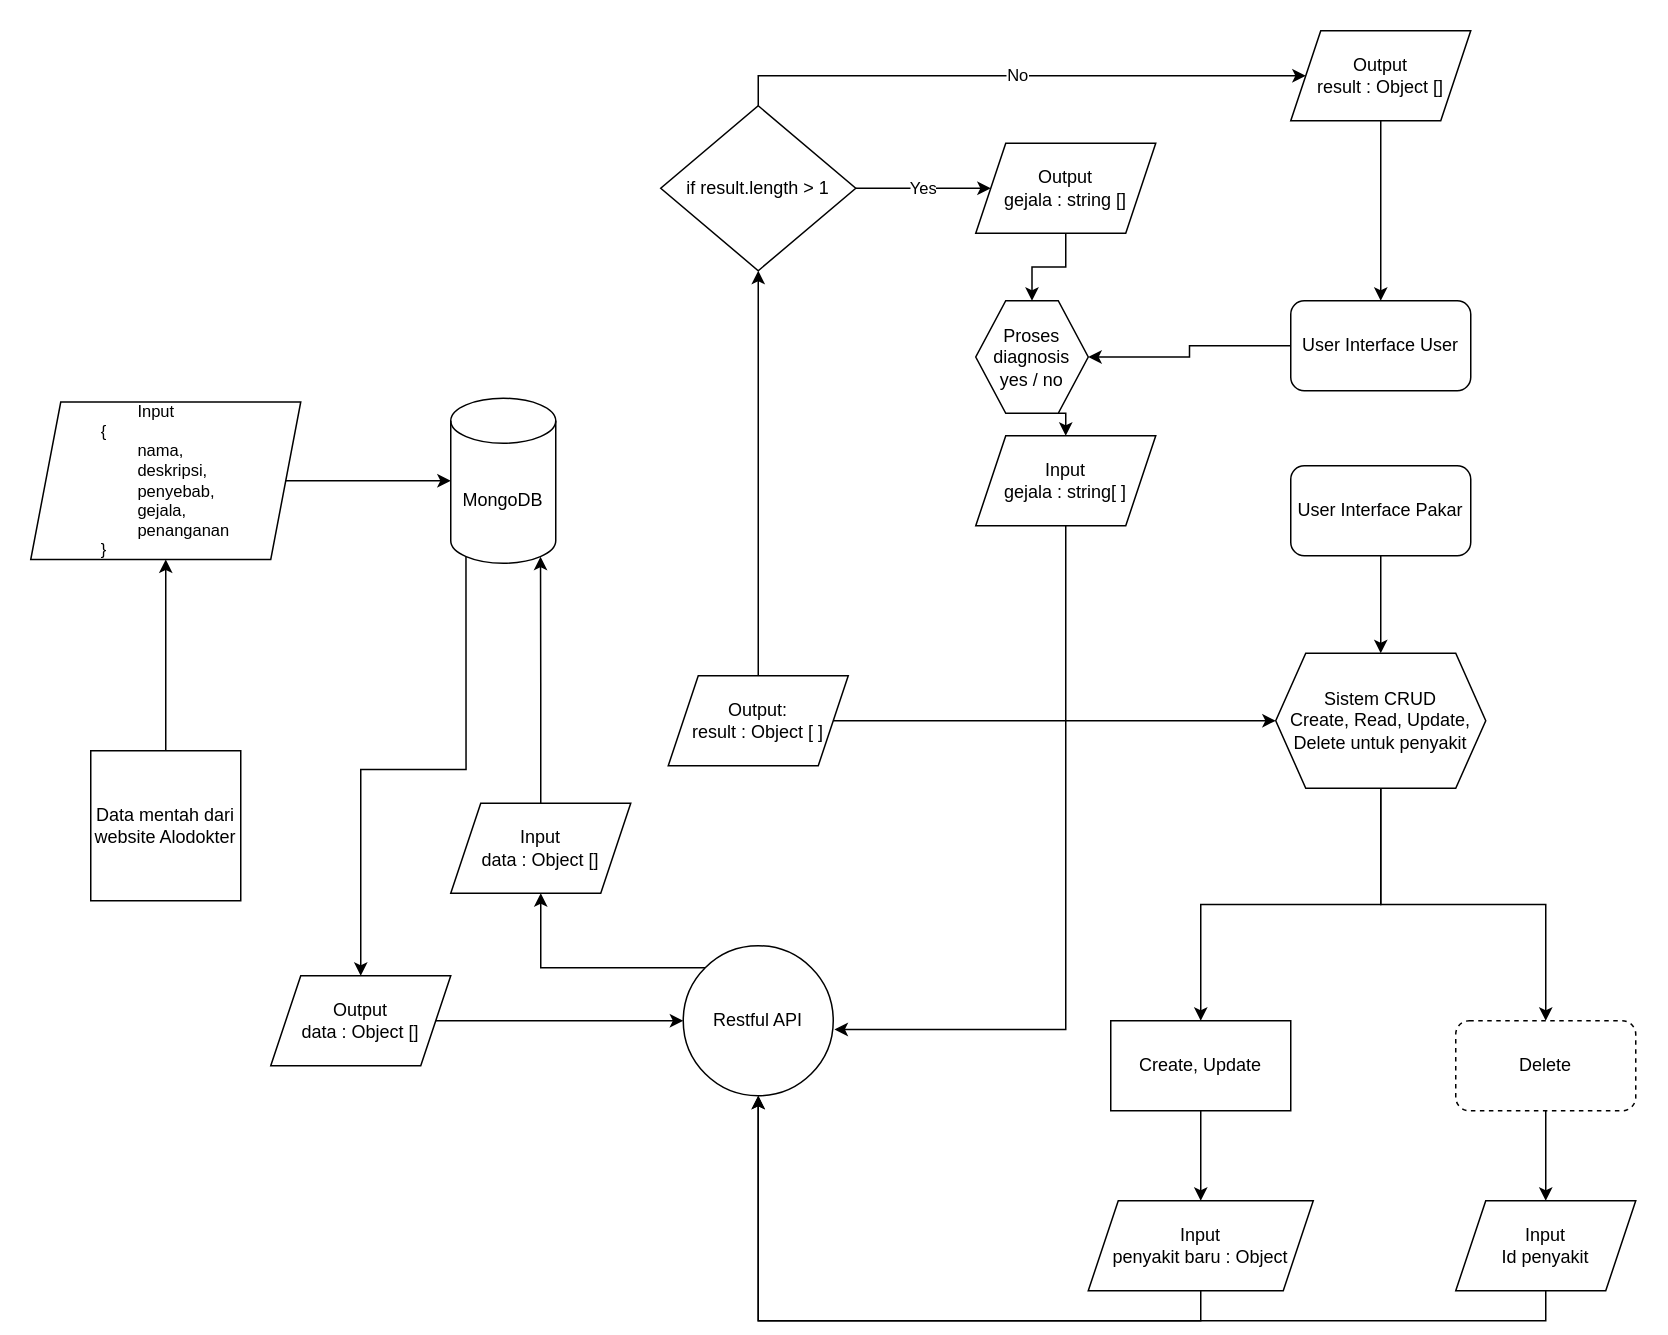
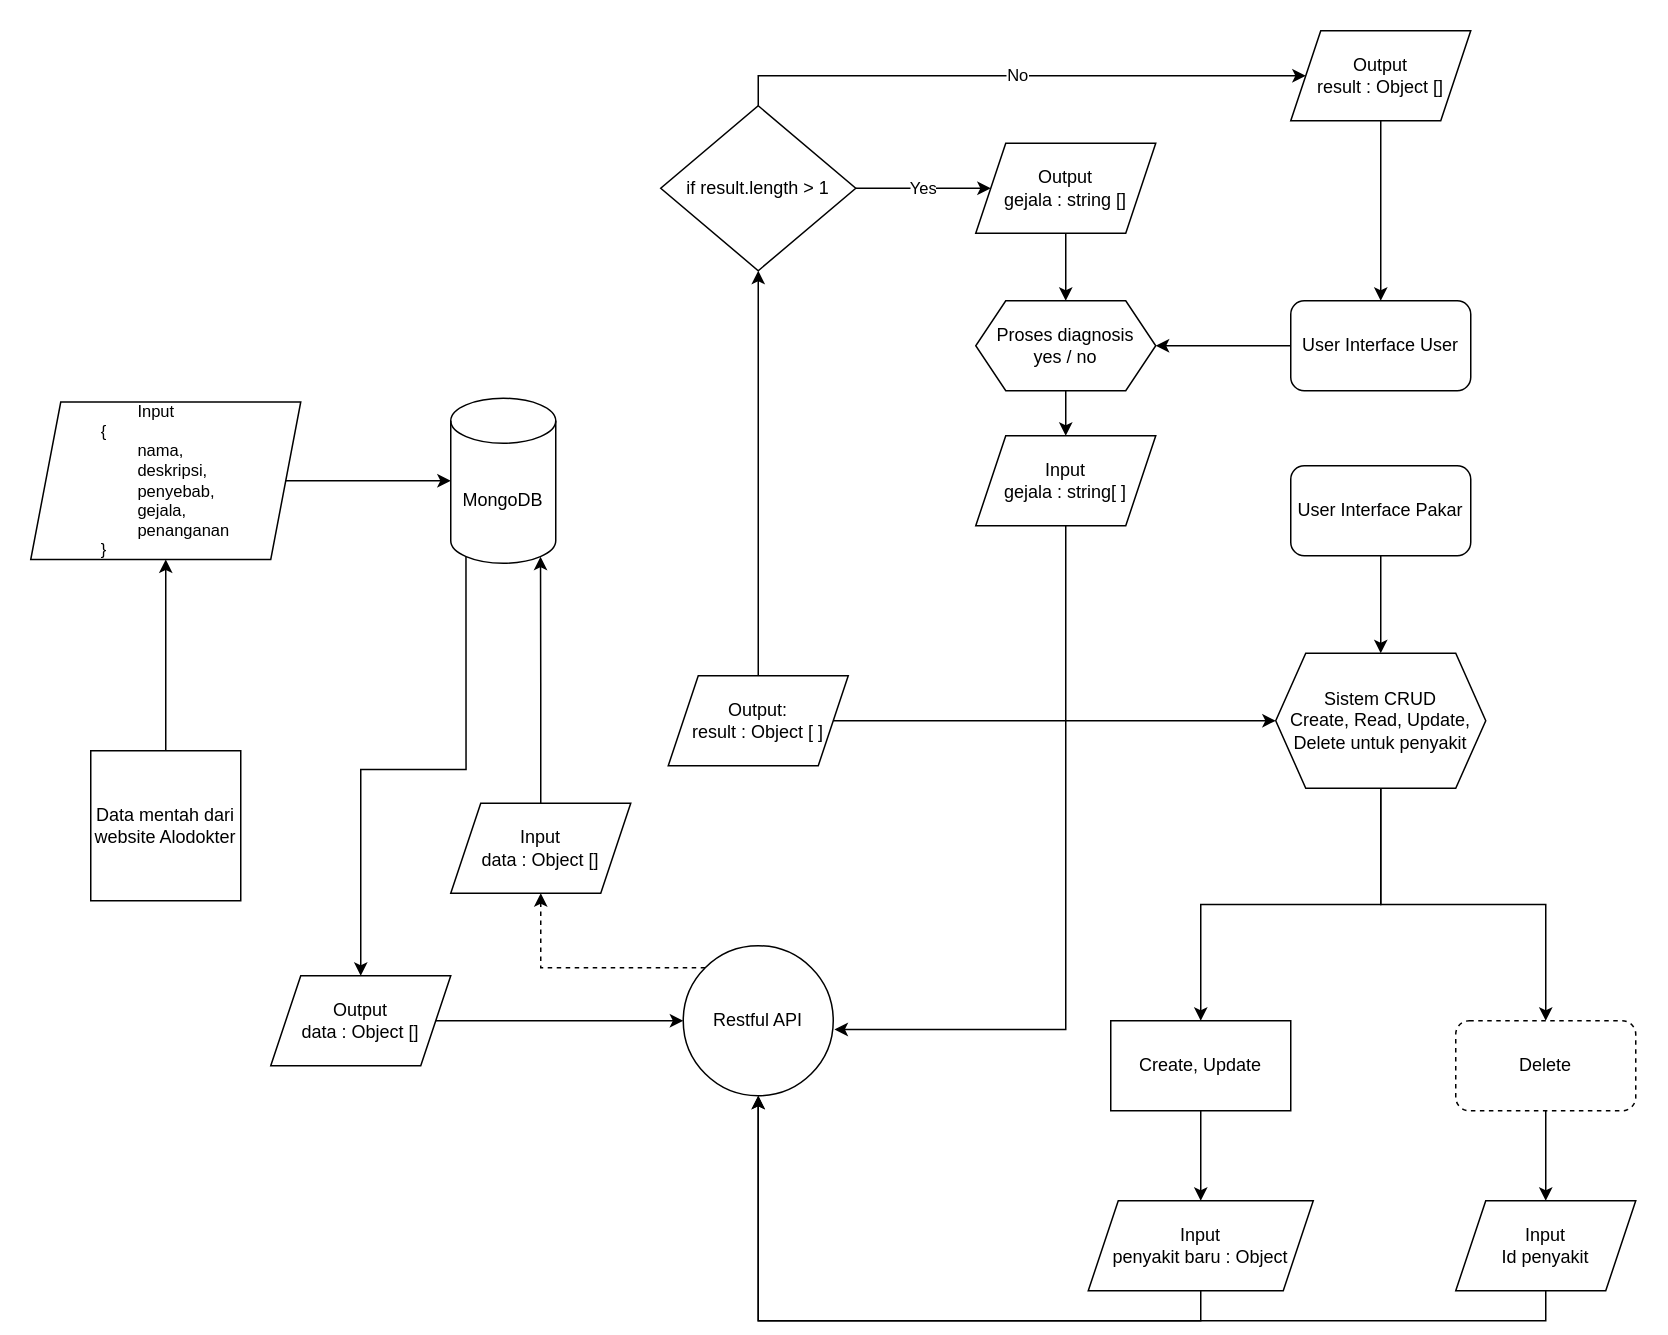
(1032, 357) -> (1066, 346)
(591, 968) -> (591, 968)
